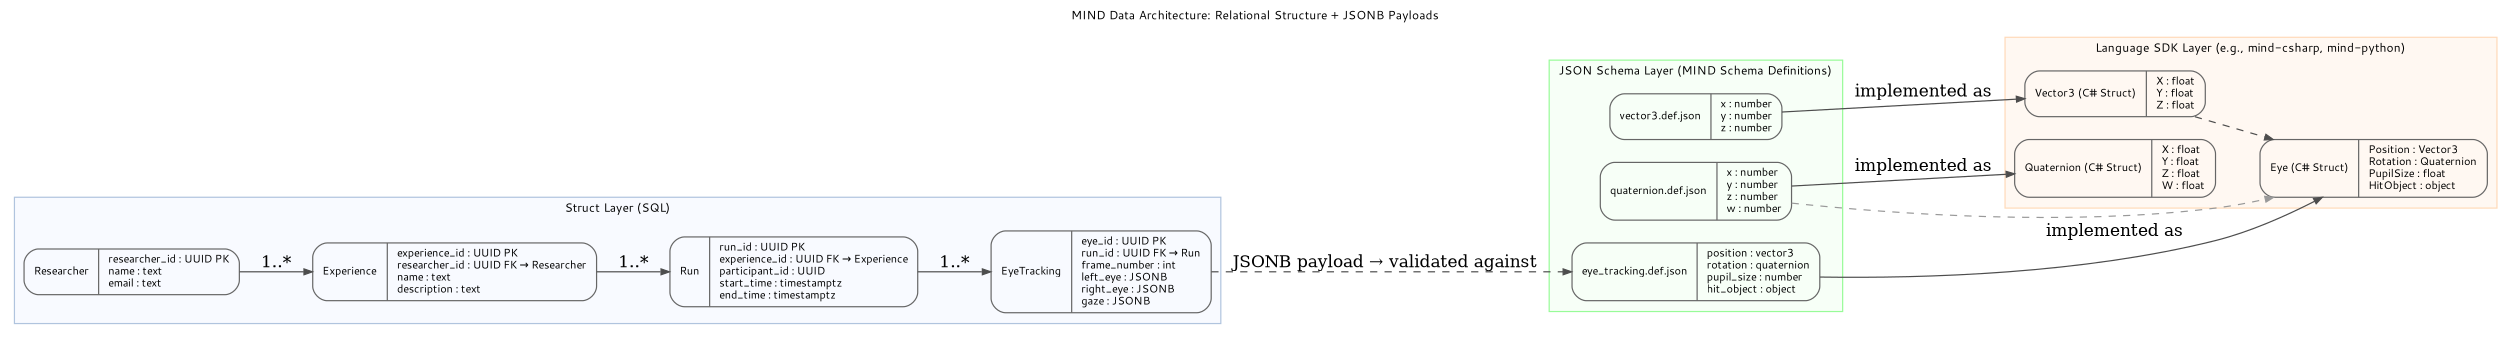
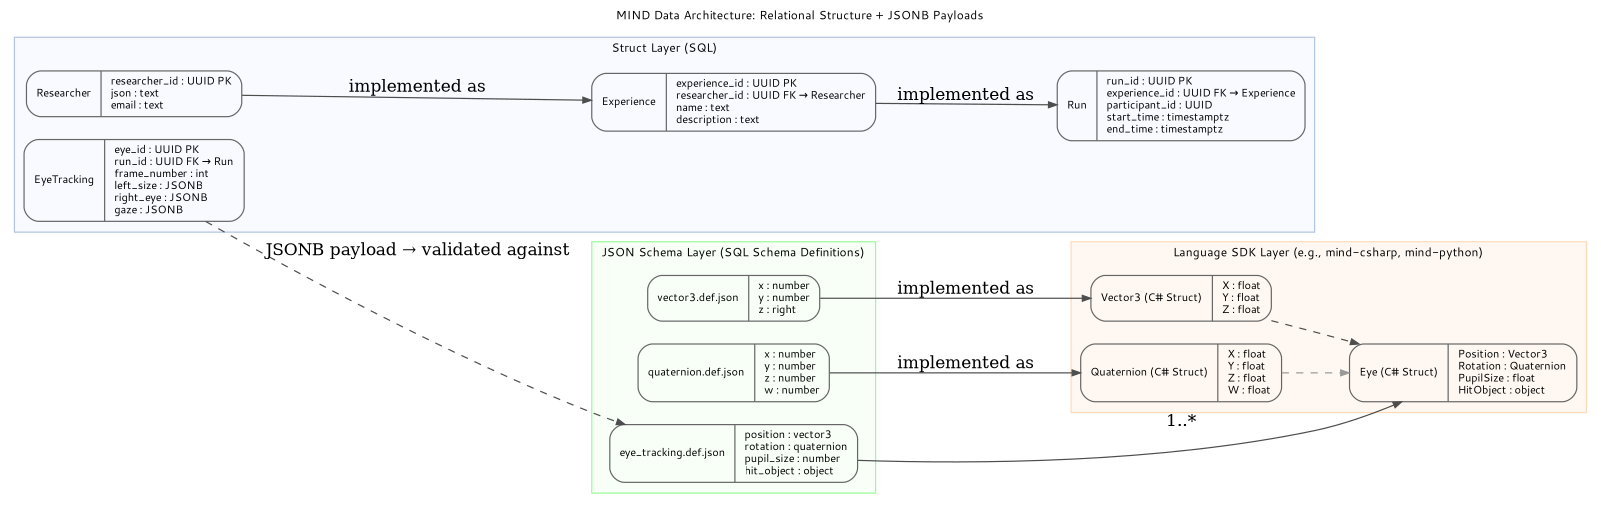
(1696, 72) -> (734, 253)
(1746, 128) -> (778, 310)
(2029, 217) -> (1311, 373)
(2115, 232) -> (1181, 422)
(276, 263) -> (418, 87)
(633, 263) -> (966, 96)
(136, 271) -> (135, 93)
(950, 272) -> none
(1125, 277) -> (159, 186)
